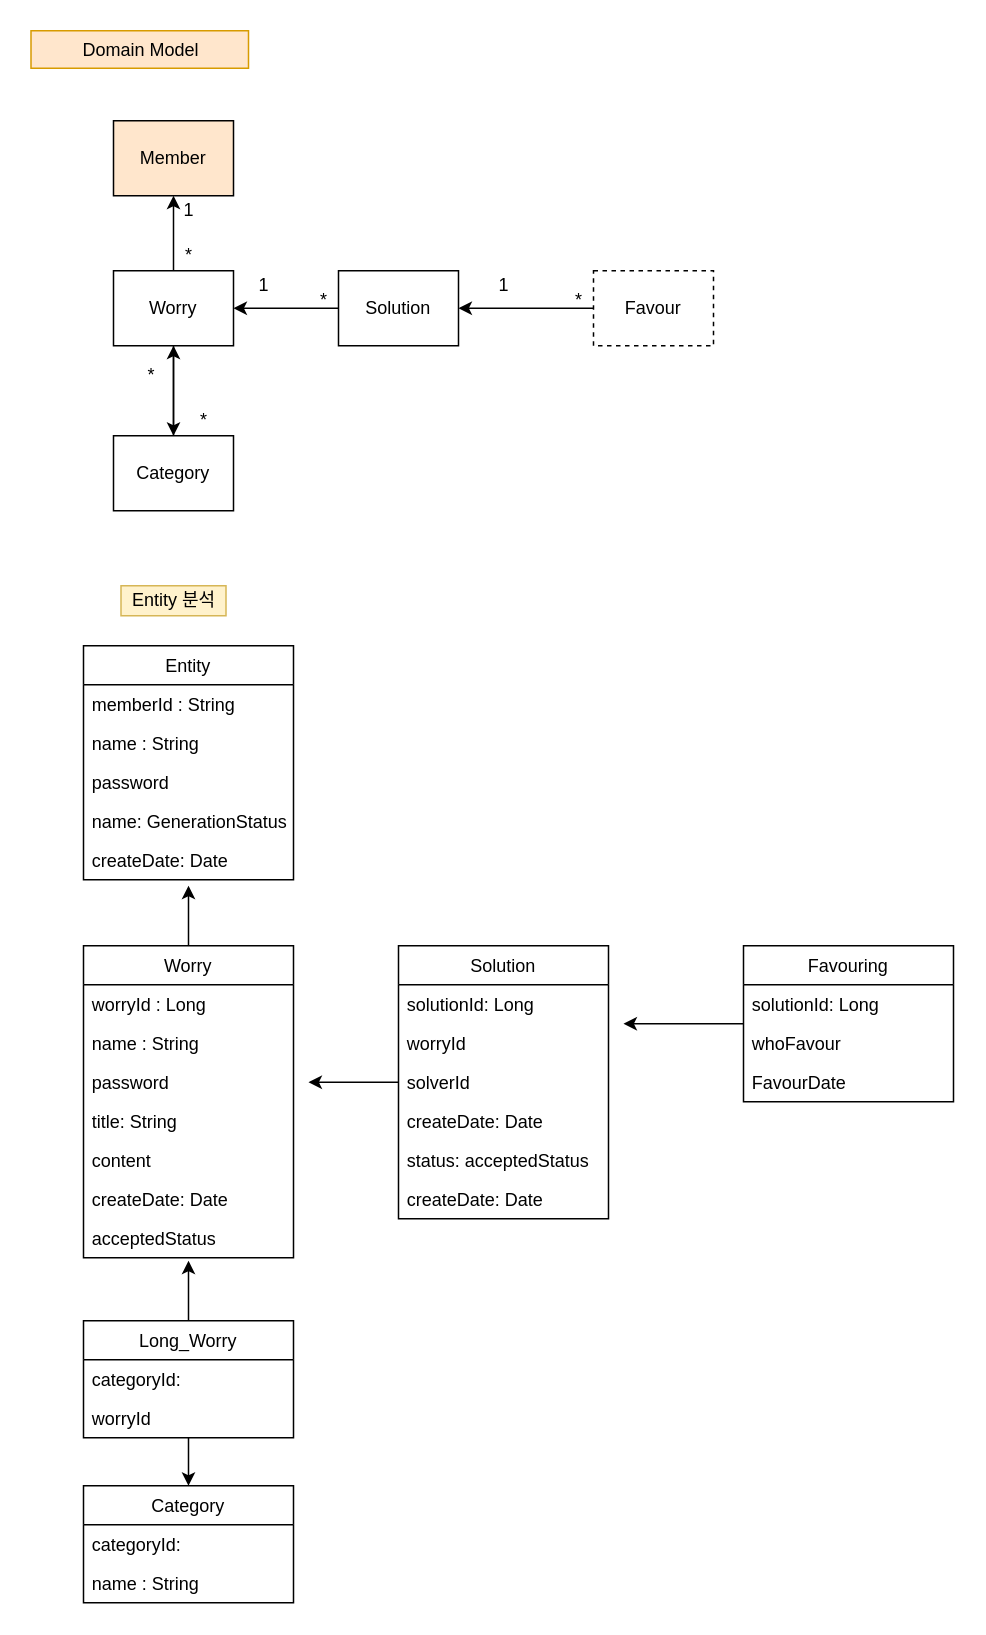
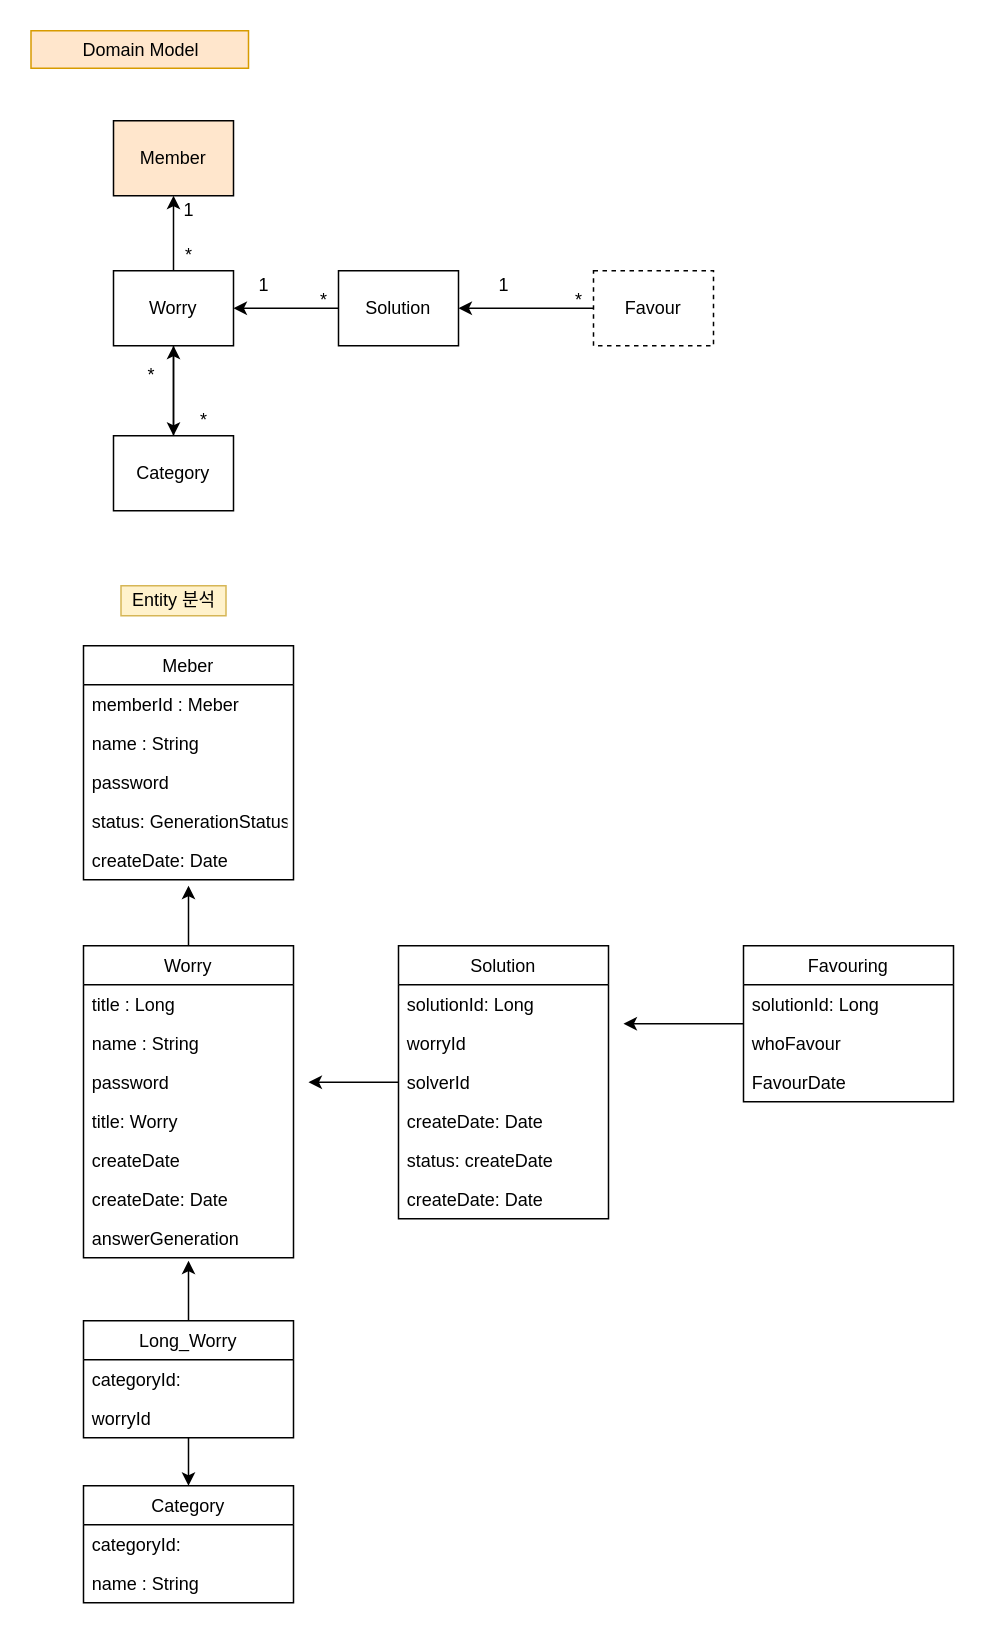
(188, 666) -> (188, 666)
(168, 705) -> (165, 705)
(195, 822) -> (205, 822)
(155, 1005) -> (140, 1005)
(145, 1122) -> (143, 1122)
(127, 1161) -> (142, 1161)
(513, 1161) -> (493, 1161)
(162, 1239) -> (170, 1239)
